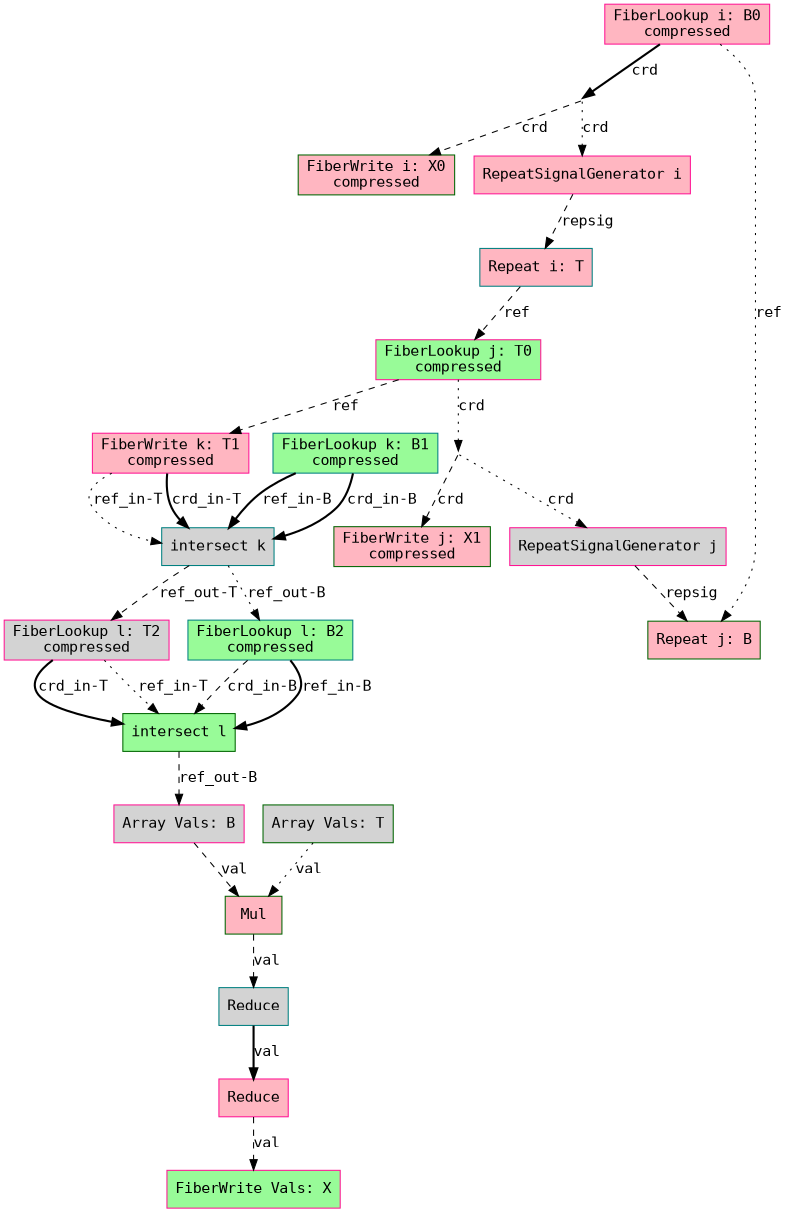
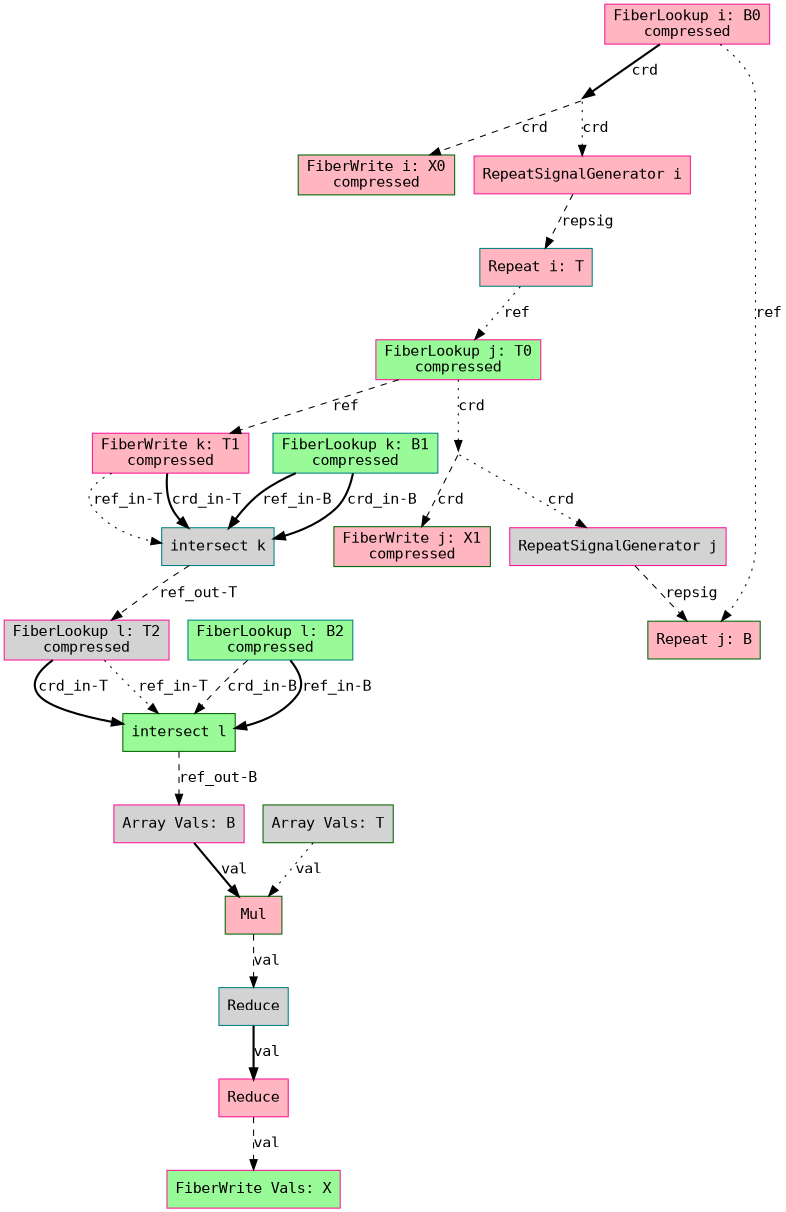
(501, 309) -> (501, 309)
(241, 588) -> none
(213, 865) -> (213, 865)
